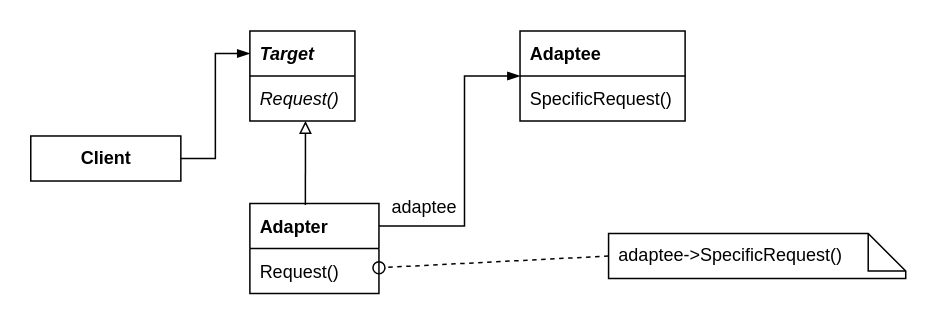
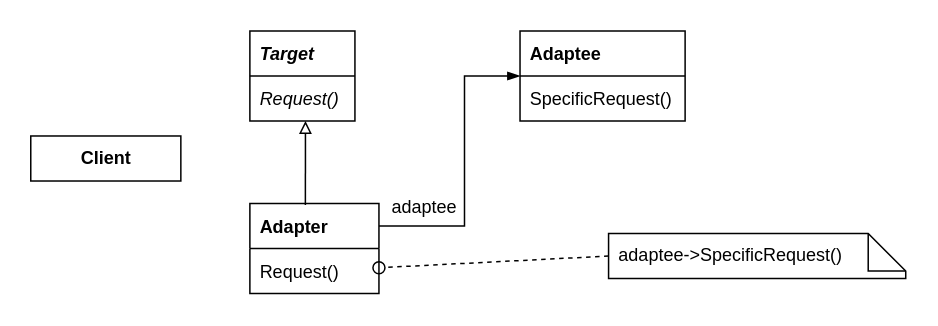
(215, 112) -> none
